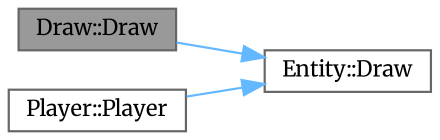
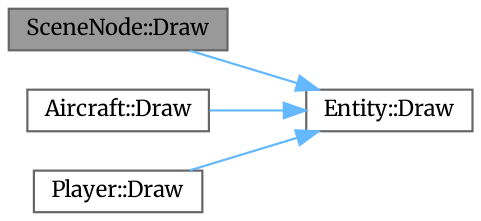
(97, 30) -> (118, 30)
(97, 110) -> (118, 191)
none -> (118, 110)
